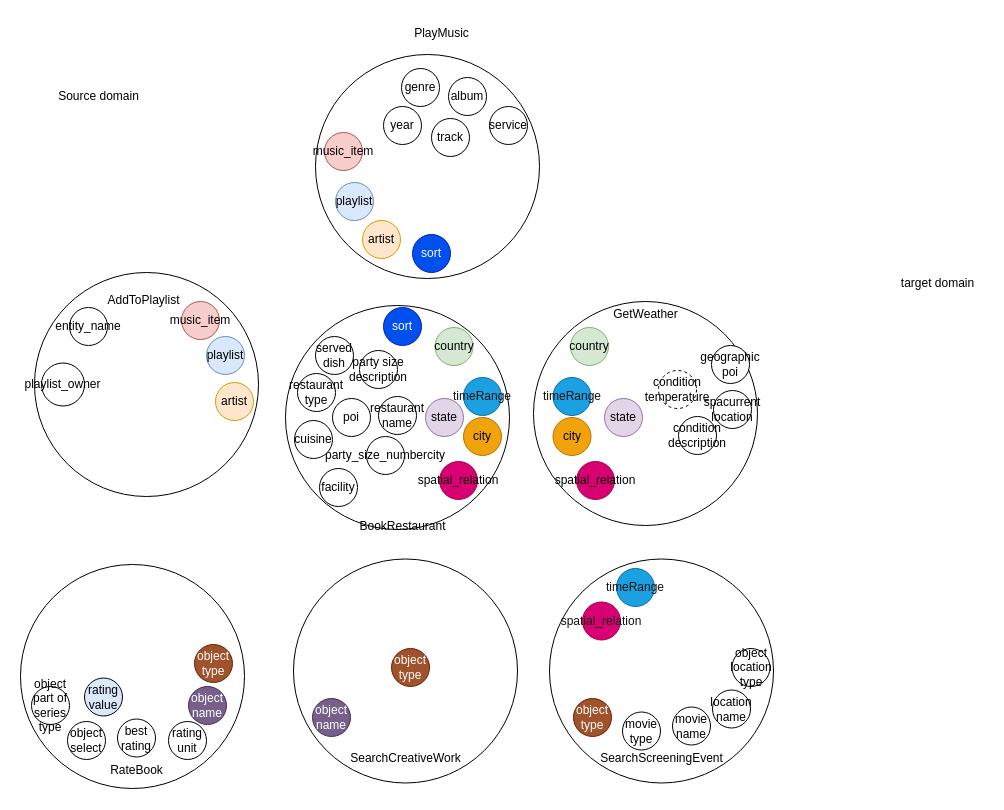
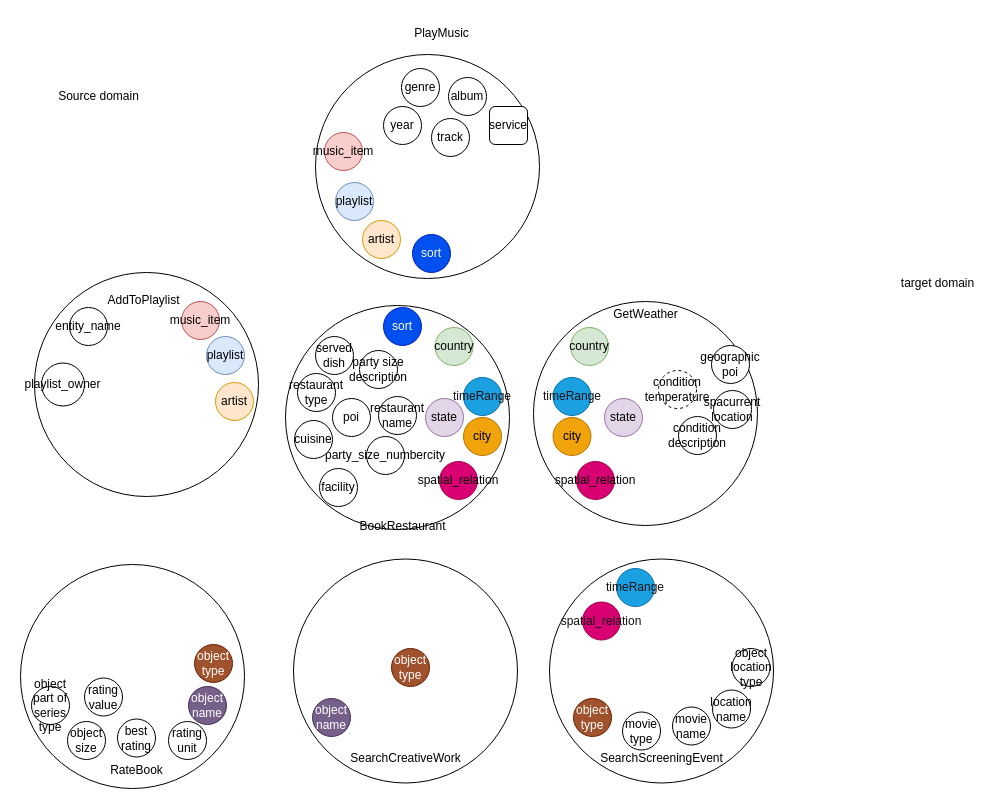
(509, 126) -> (509, 126)
(104, 697) -> (104, 697)
(87, 741) -> (87, 741)
